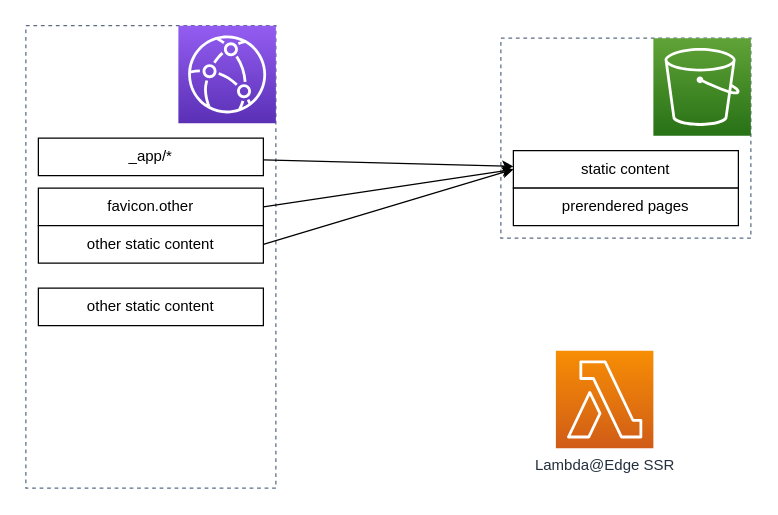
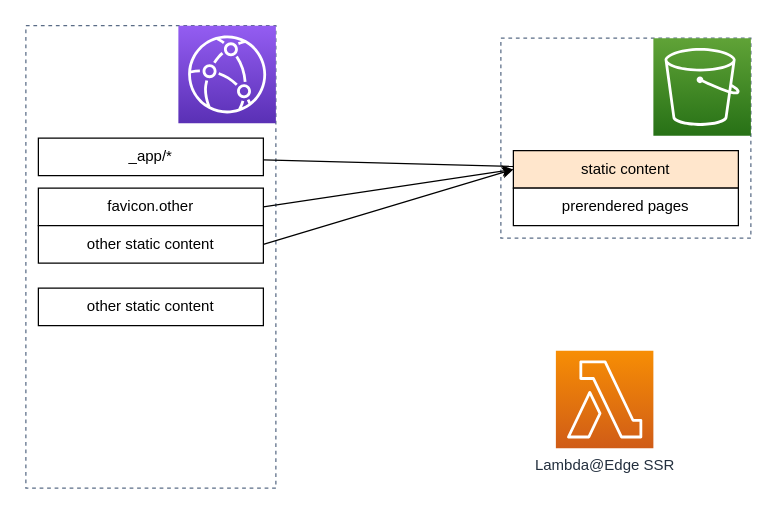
(503, 166) -> (507, 166)
(626, 169) -> (626, 169)
